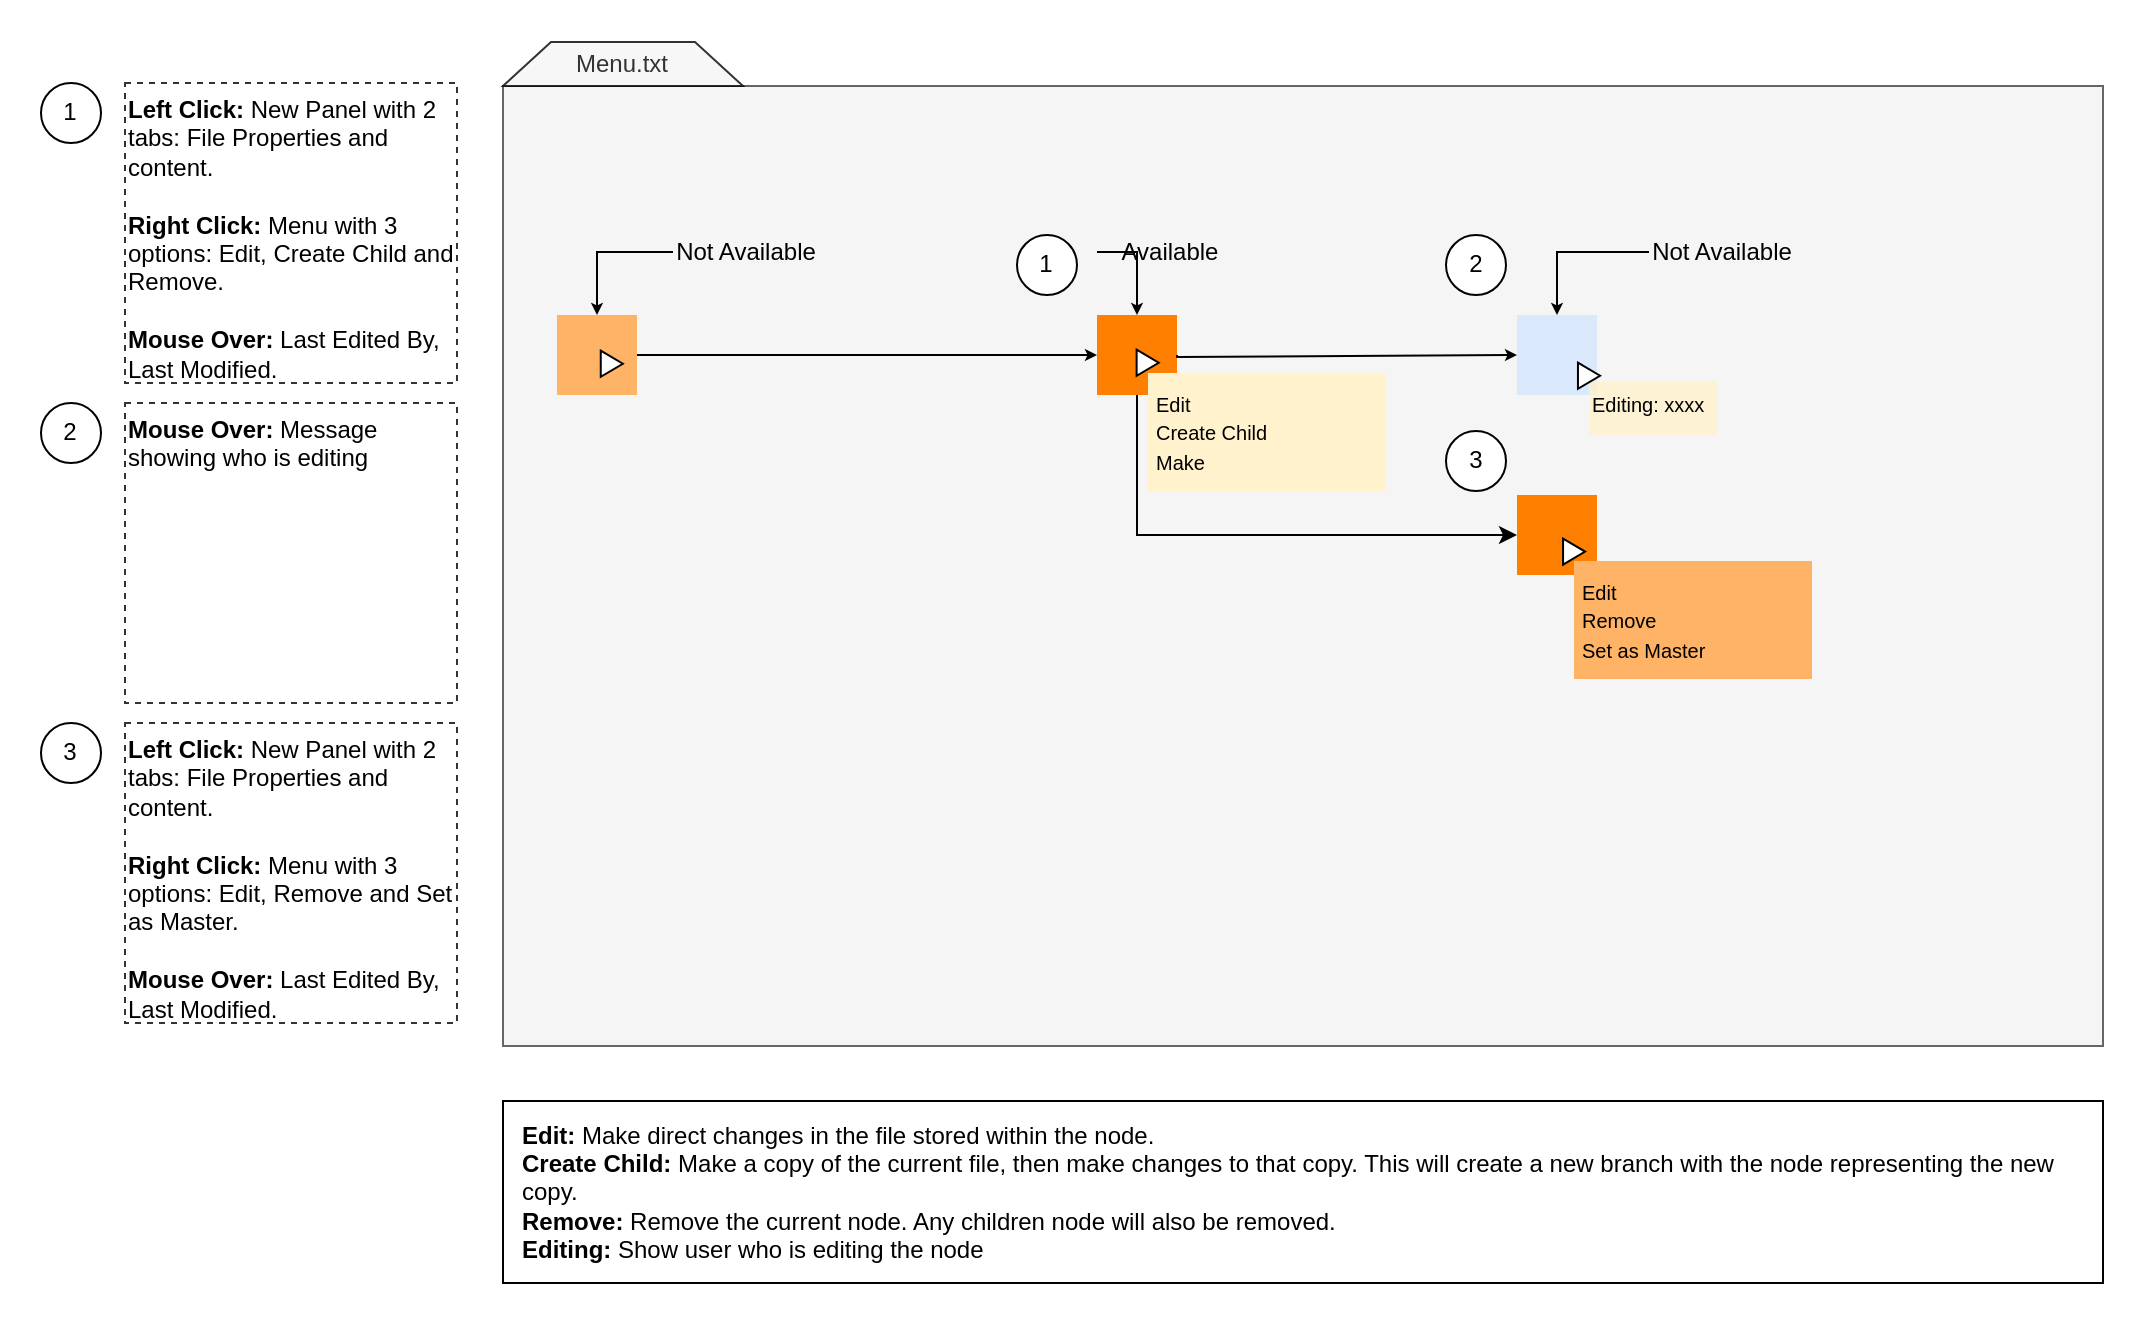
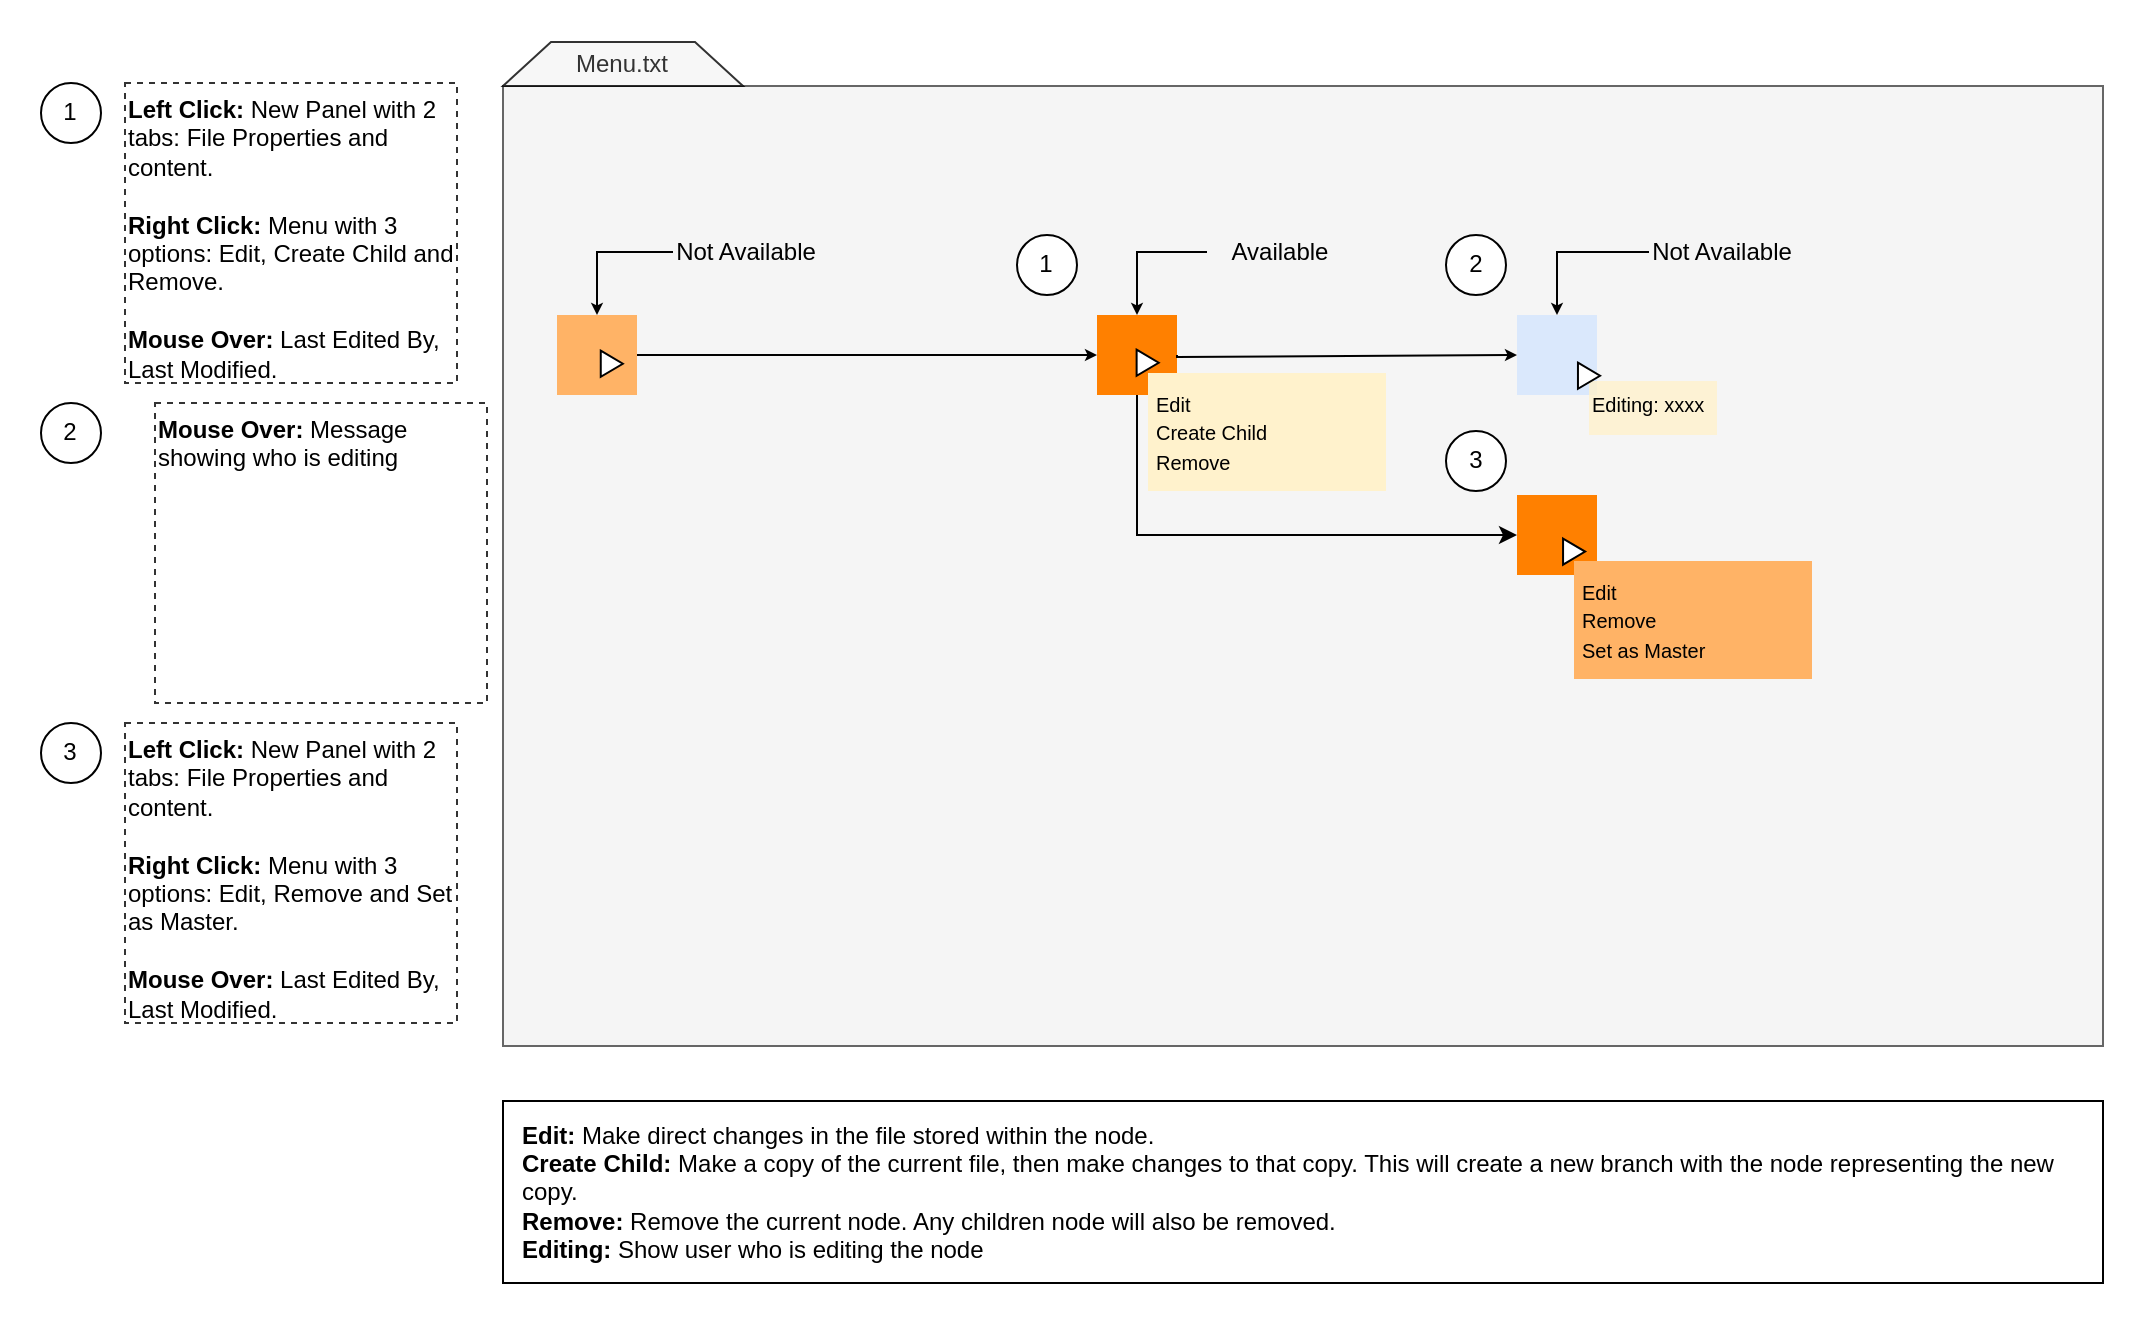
(1171, 252) -> (1281, 252)
(1228, 433) -> (1228, 433)
(291, 553) -> (321, 553)
